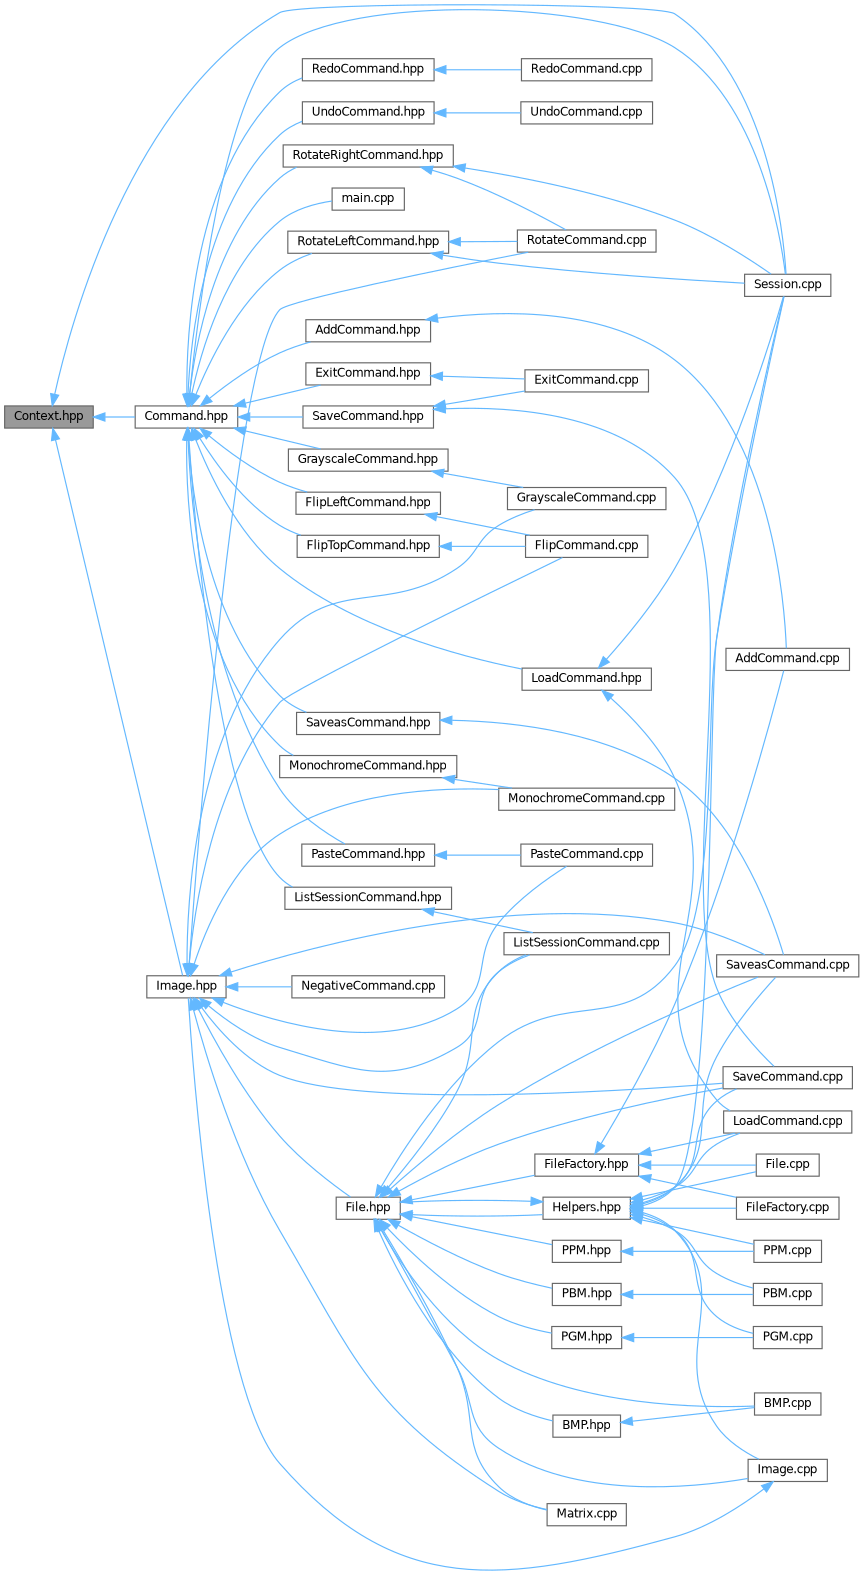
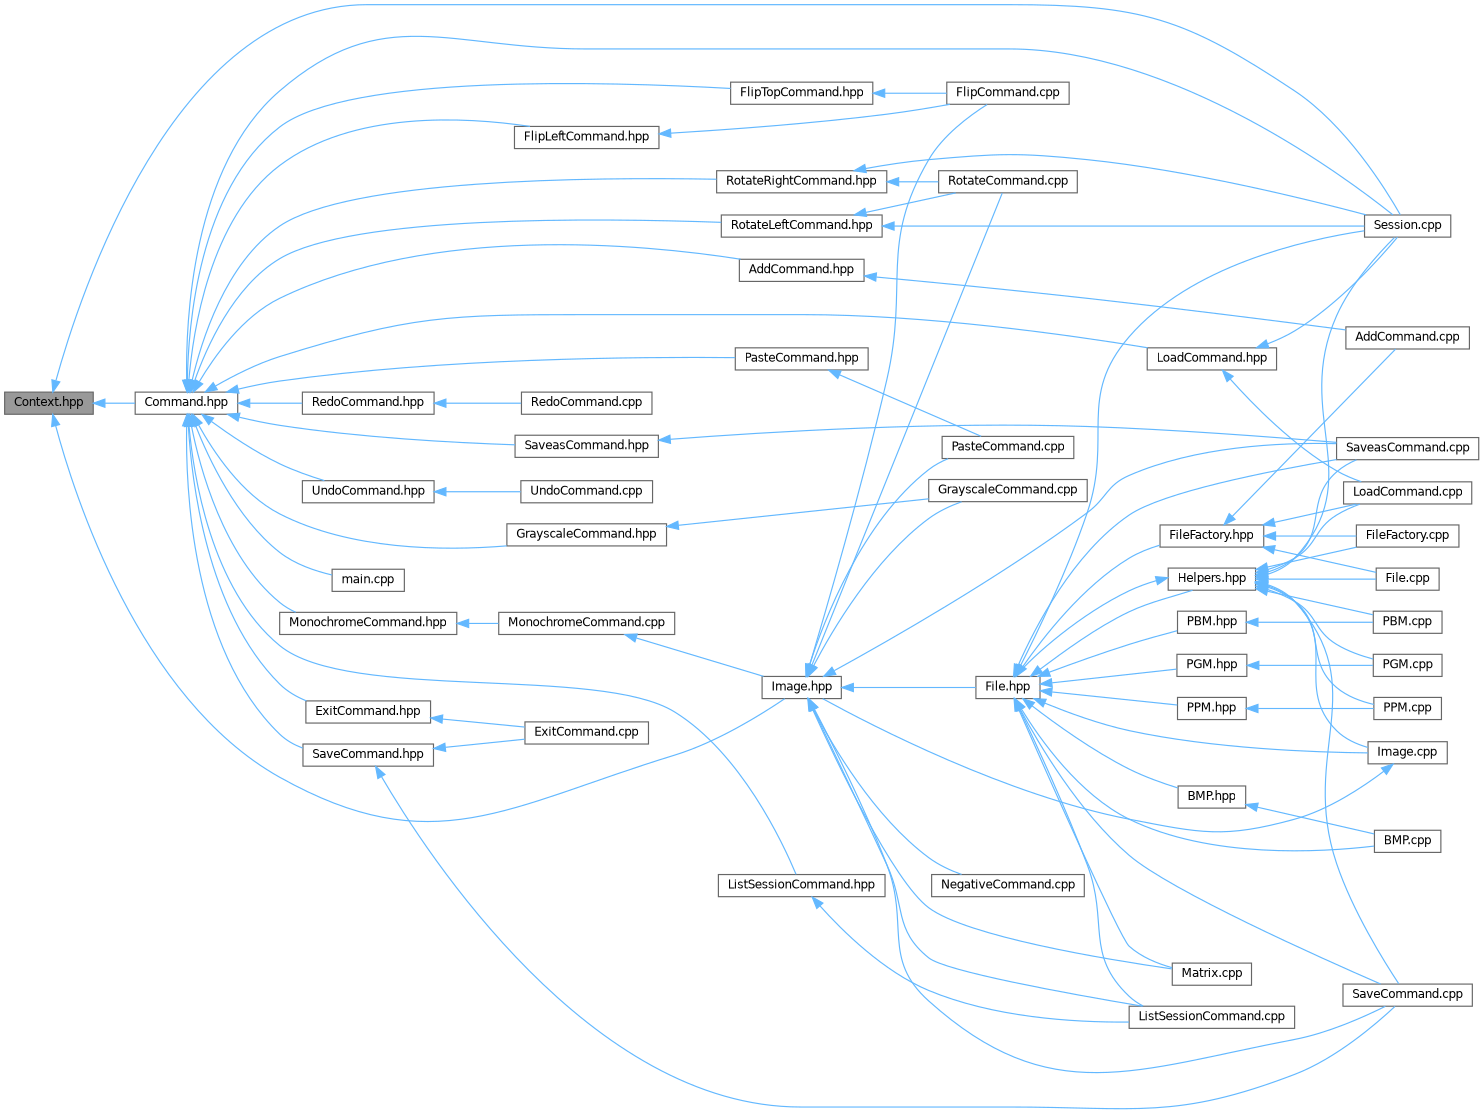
(319, 815) -> (700, 657)
